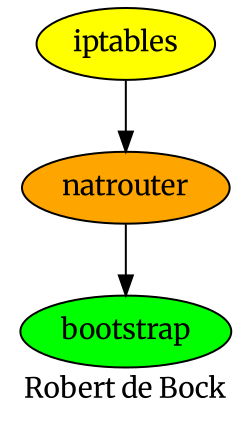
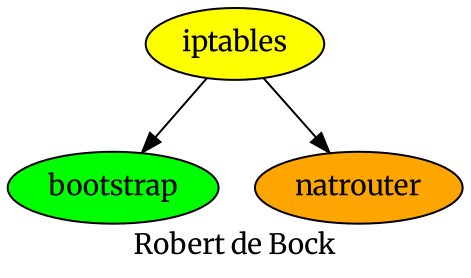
(126, 250) -> (181, 108)
